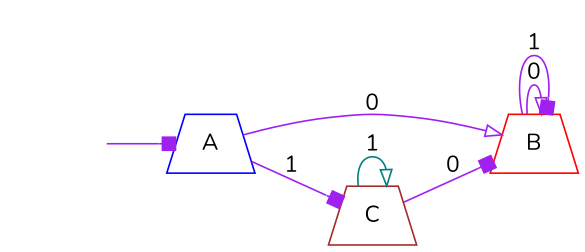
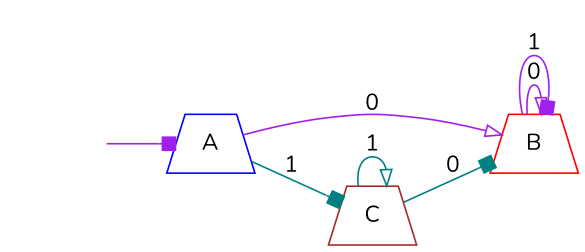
(289, 178) -> (289, 178)
(441, 185) -> (441, 185)
